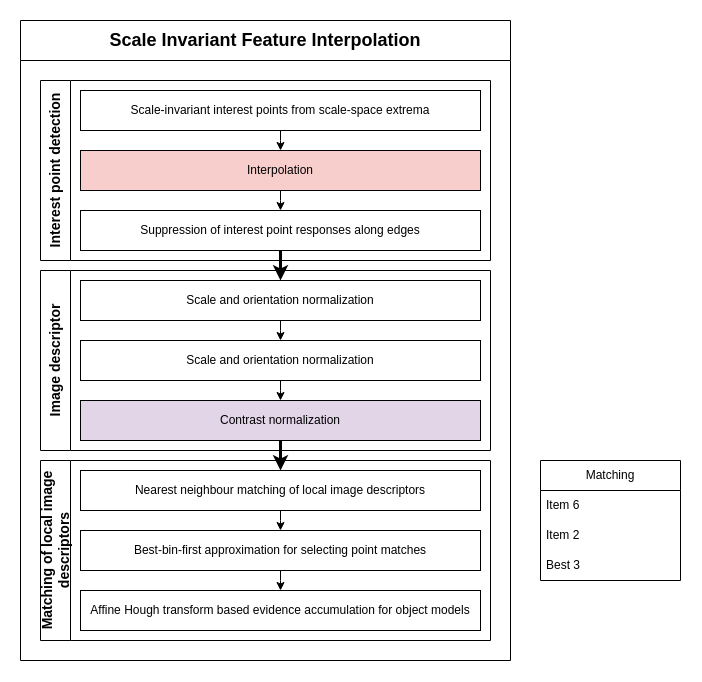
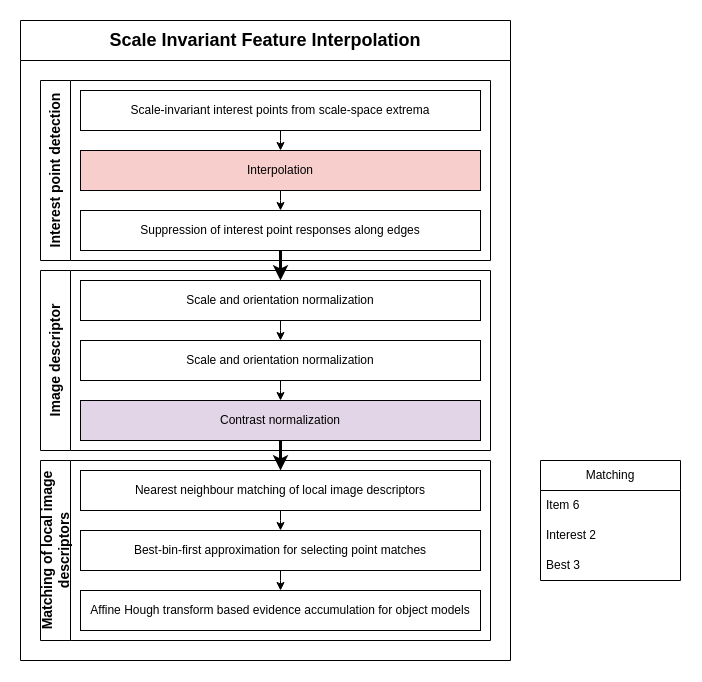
(565, 536) -> (579, 536)
